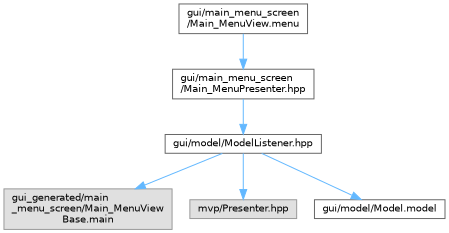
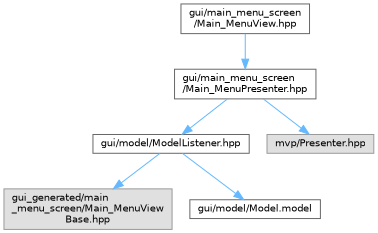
(243, 19) -> (245, 19)
(243, 171) -> (282, 113)
(88, 209) -> (88, 209)
